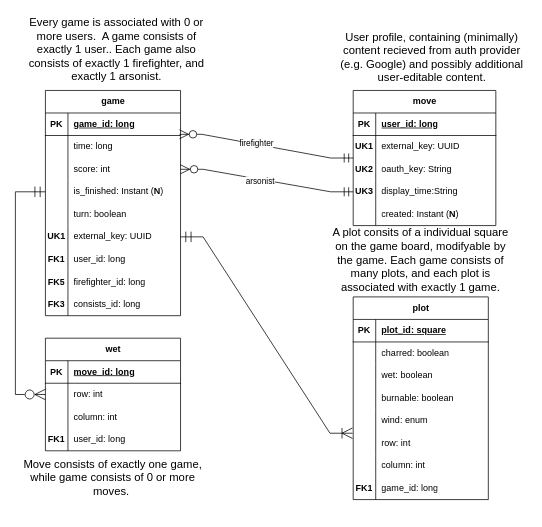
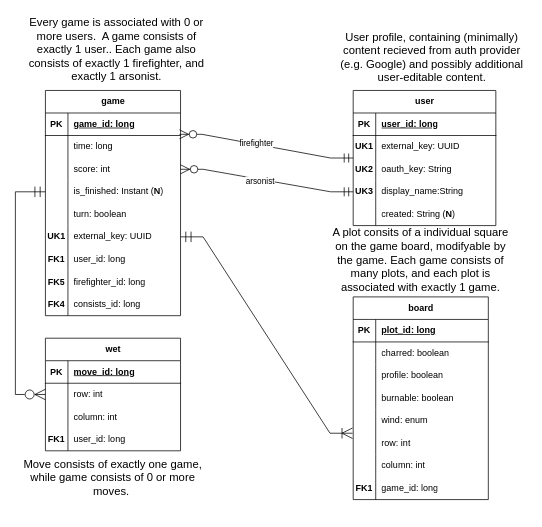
(425, 102) -> (425, 102)
(423, 192) -> (425, 192)
(428, 214) -> (425, 214)
(57, 304) -> (57, 304)
(421, 308) -> (421, 308)
(414, 330) -> (408, 330)
(408, 375) -> (416, 375)
